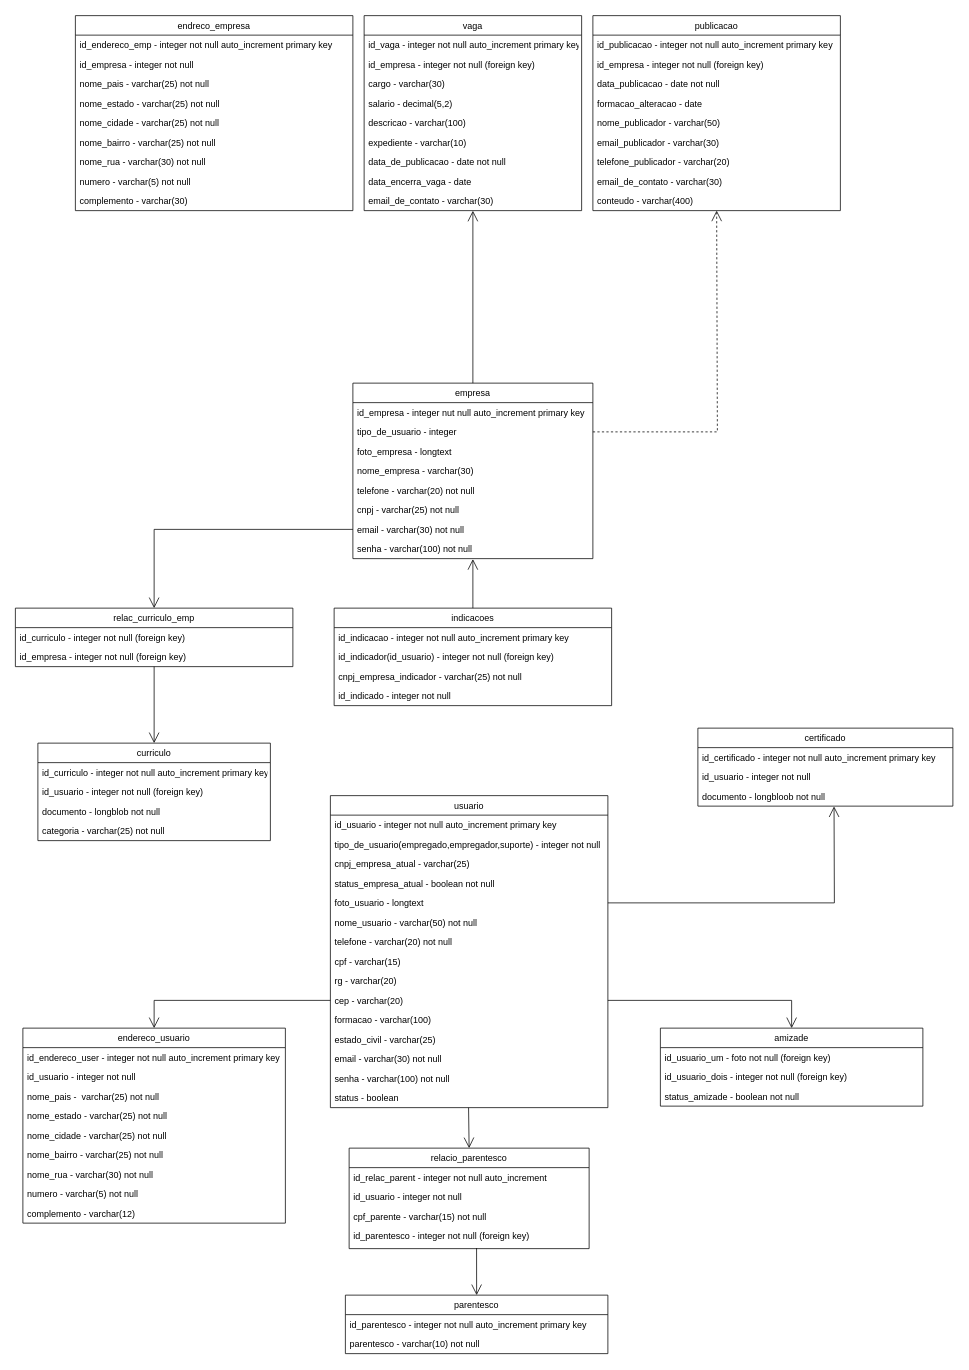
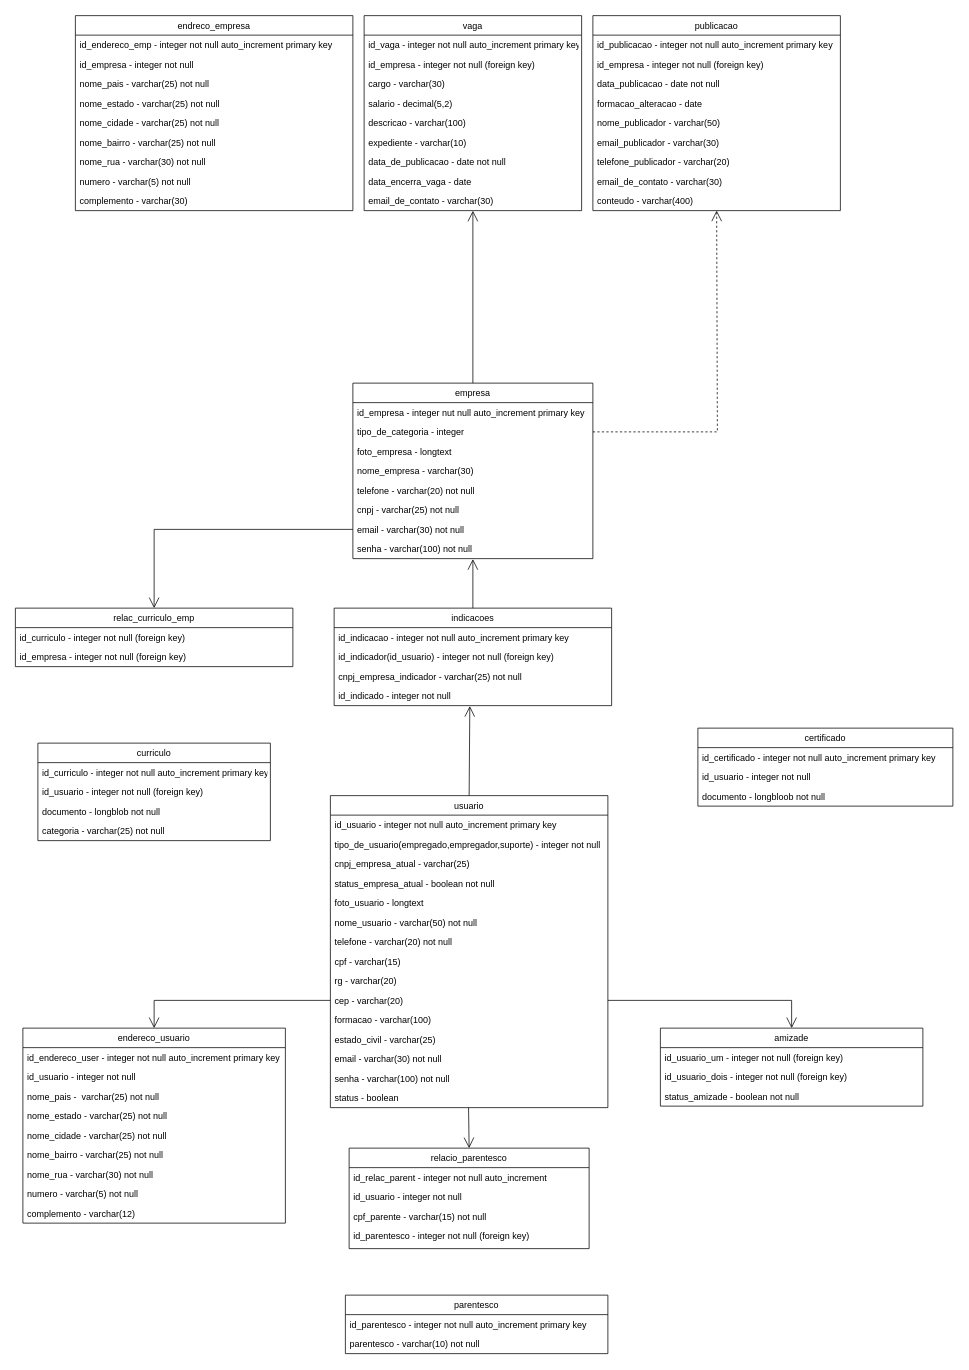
(414, 432) -> (419, 432)
(154, 703) -> none
none -> (469, 751)
(768, 903) -> none
(760, 1058) -> (766, 1058)
(477, 1270) -> none
